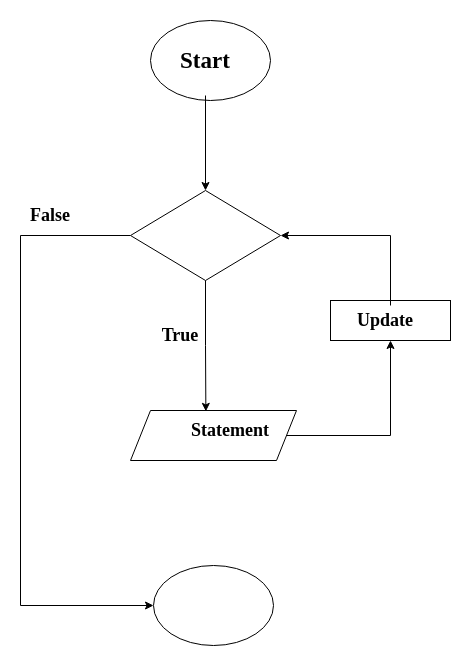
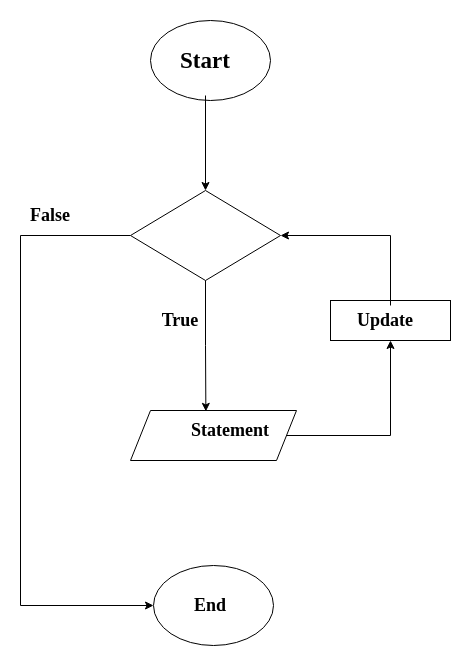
(181, 336) -> (181, 321)
none -> (211, 606)
